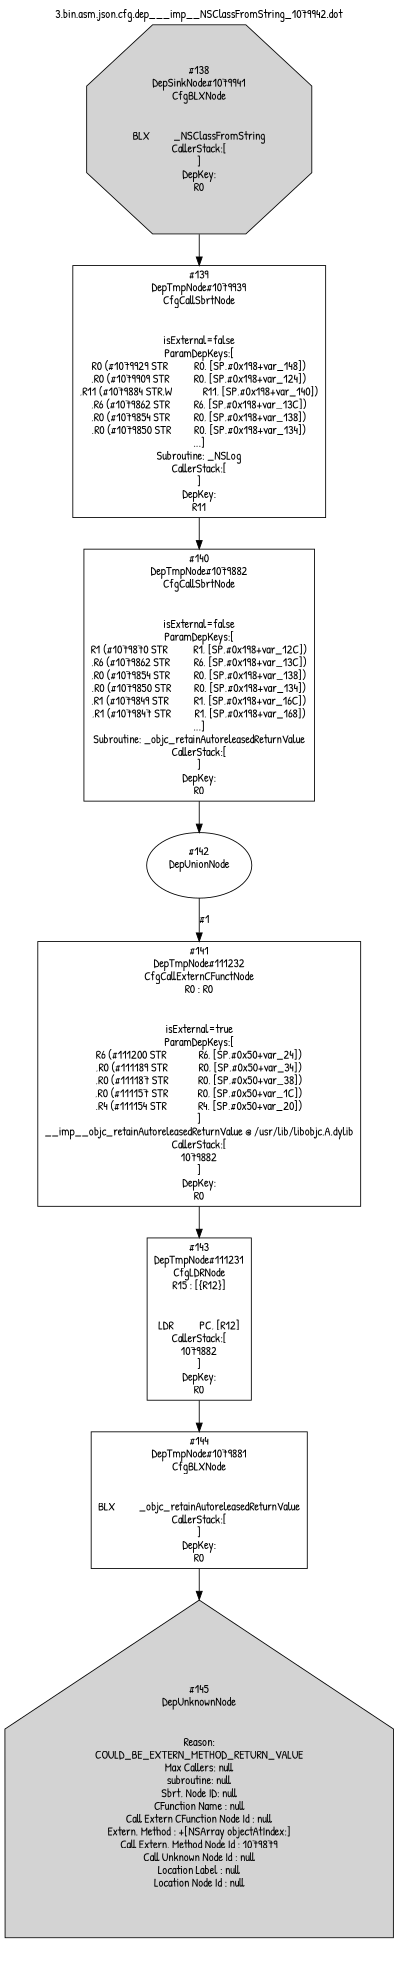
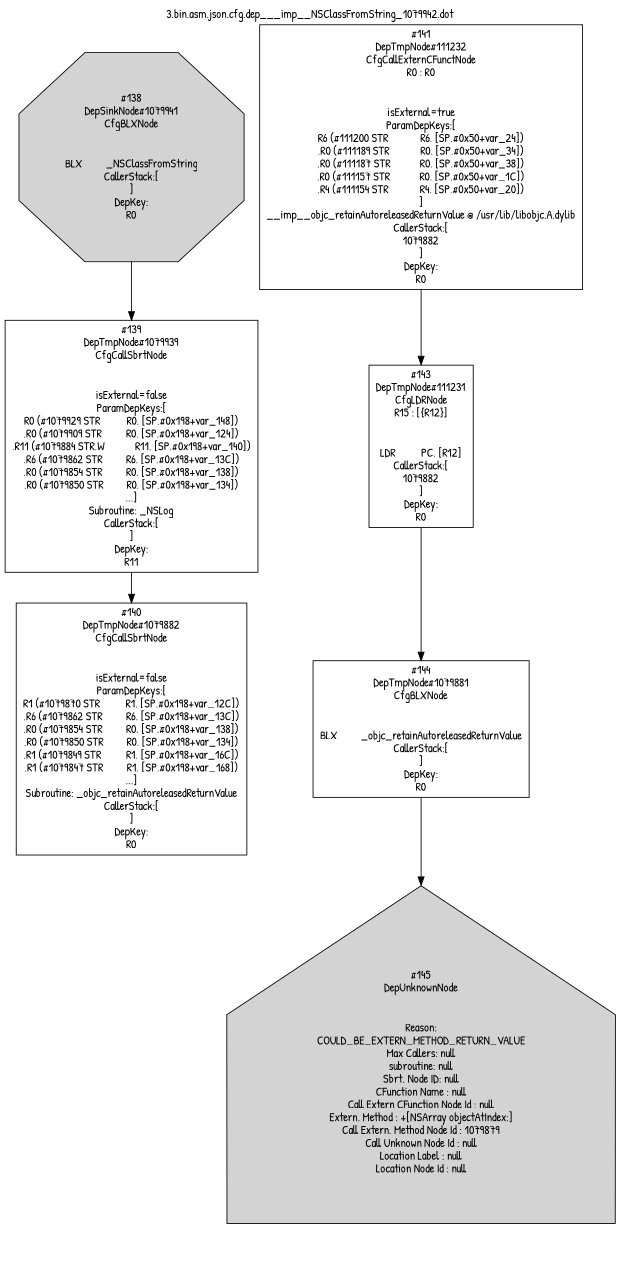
(199, 865) -> none
